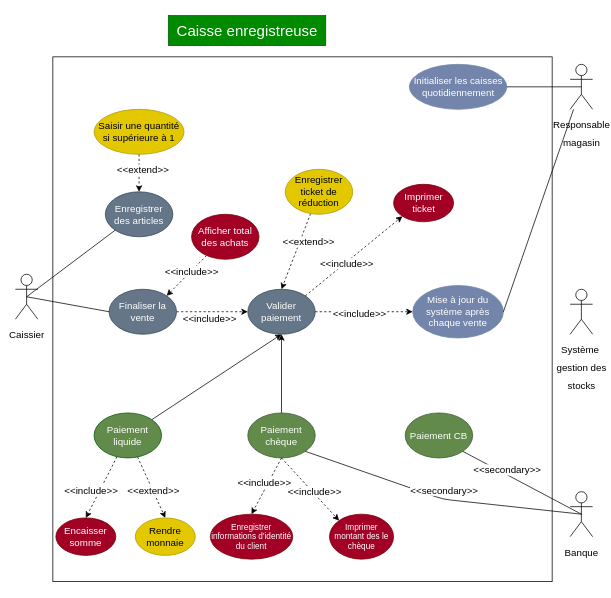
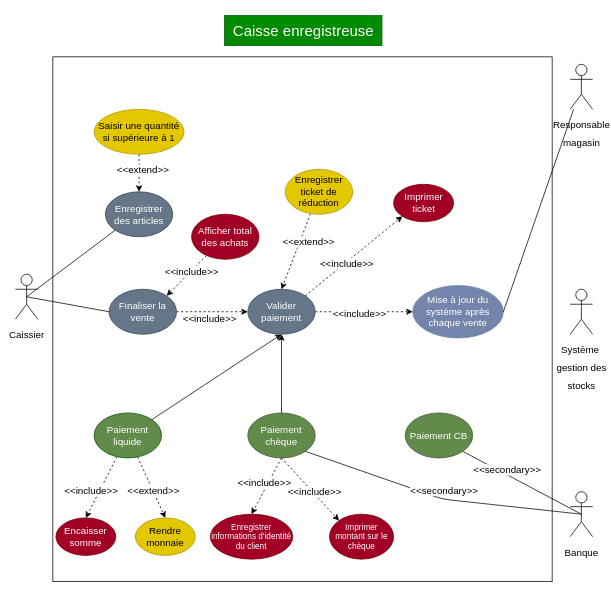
(247, 30) -> (303, 30)
(458, 87) -> none
(542, 87) -> none
(362, 537) -> (362, 537)
